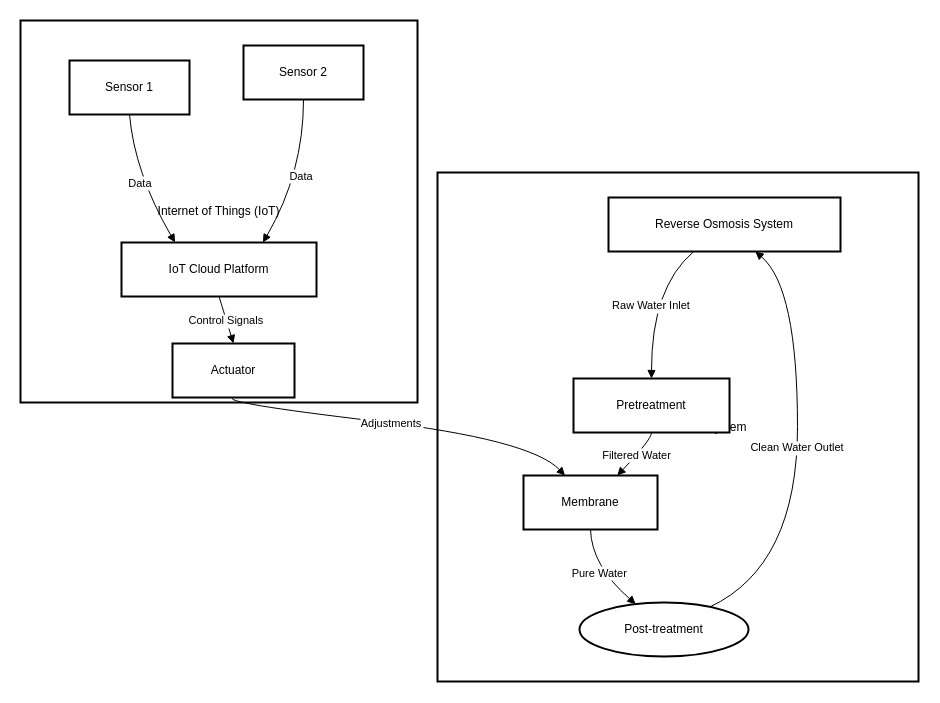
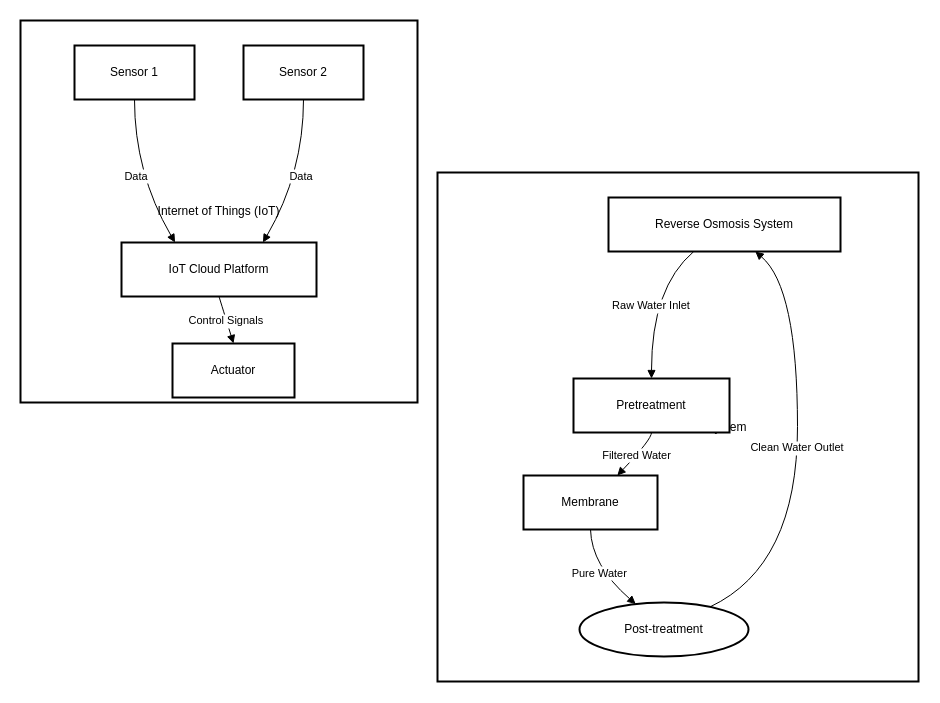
(130, 88) -> (135, 73)
(406, 425) -> none
